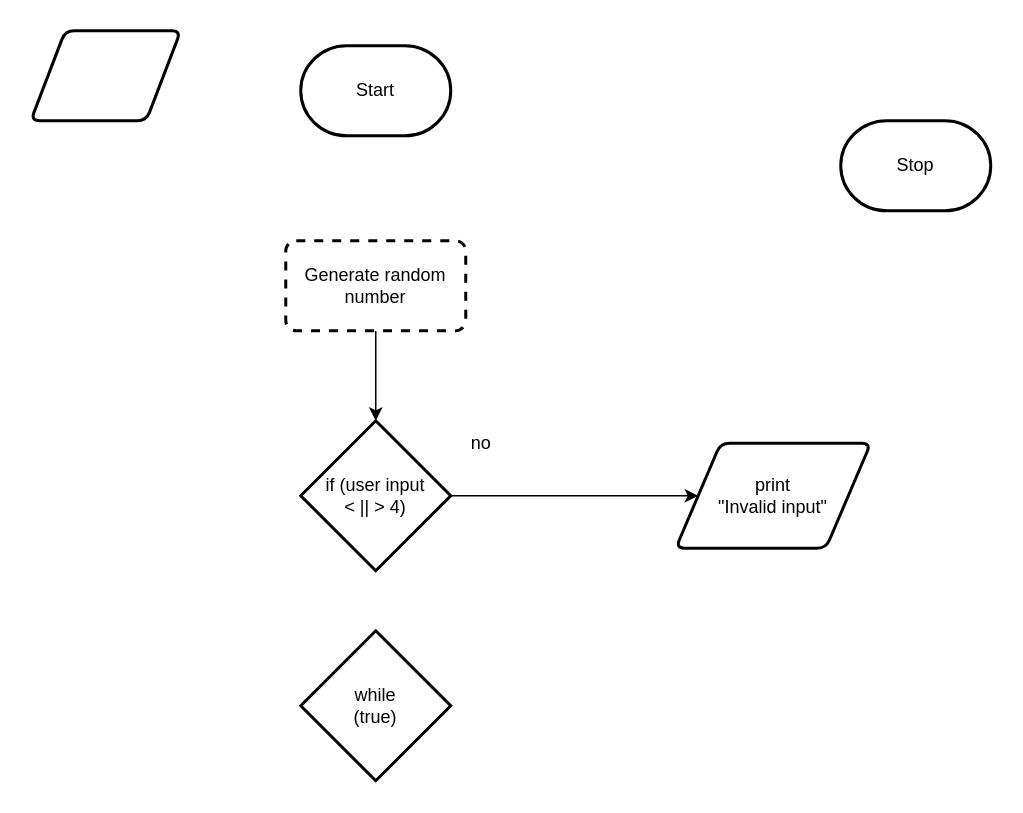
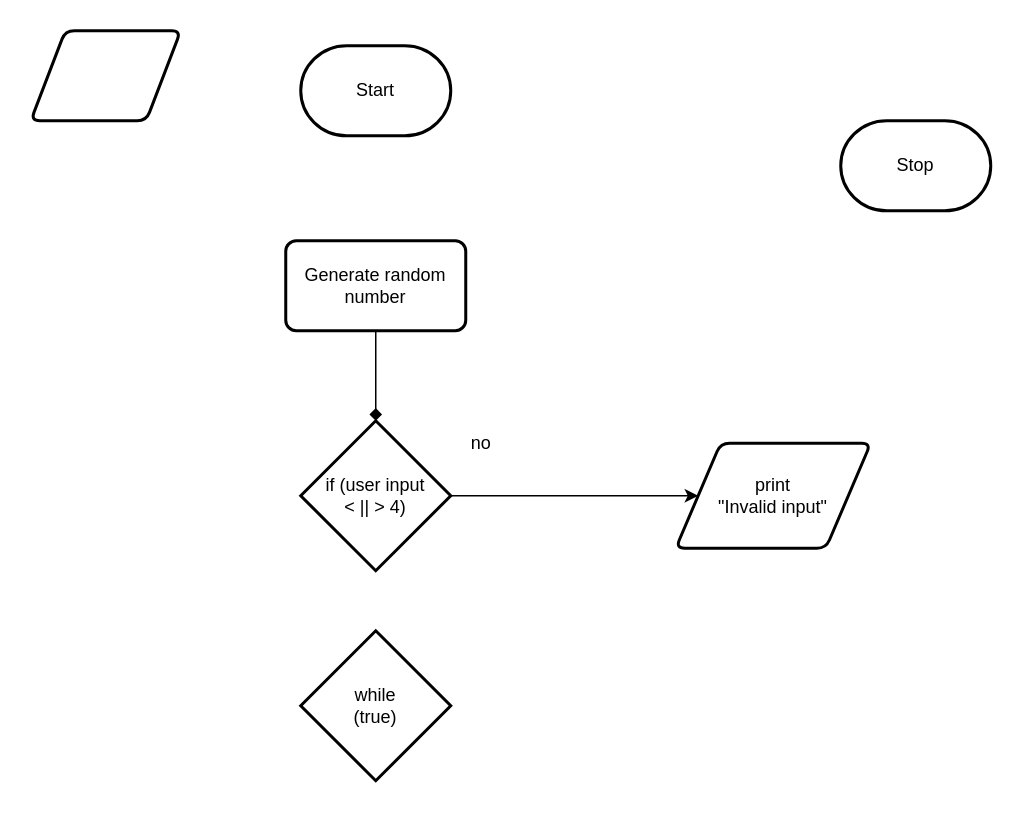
(376, 286) -> (376, 286)
(376, 409) -> (376, 408)
